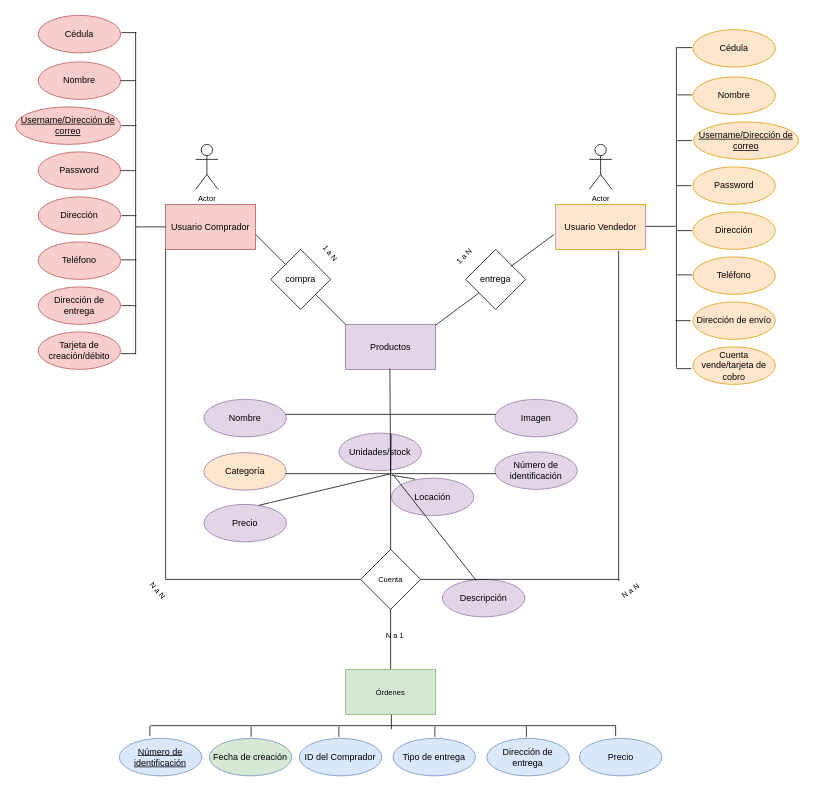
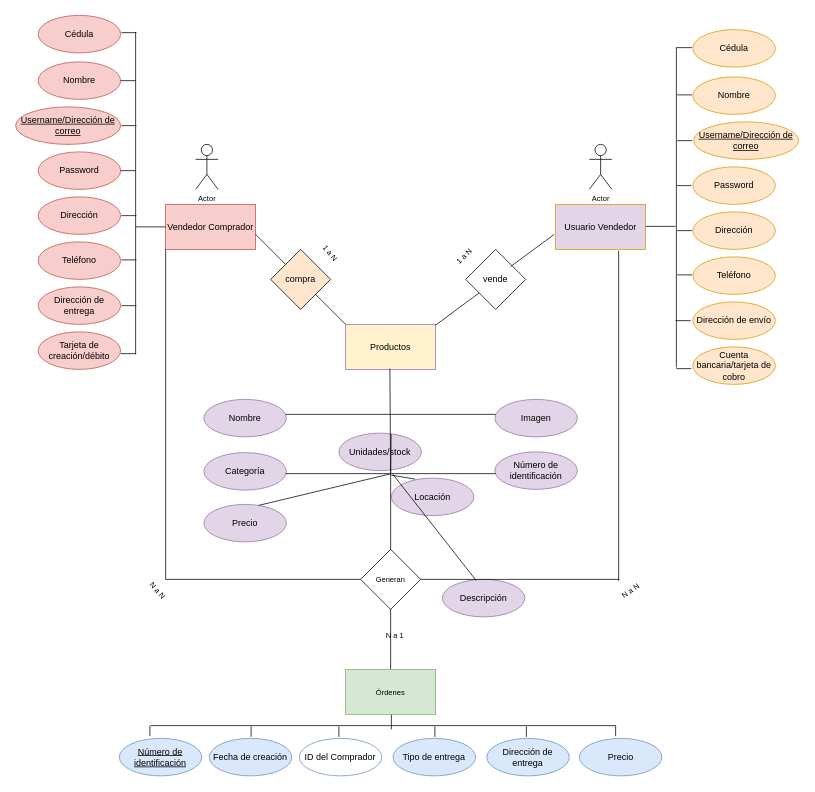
(210, 227) -> (210, 227)
(600, 227) -> (600, 227)
(300, 279) -> (300, 279)
(495, 279) -> (495, 279)
(390, 347) -> (390, 347)
(734, 366) -> (734, 366)
(245, 471) -> (245, 471)
(390, 579) -> (390, 579)
(250, 757) -> (250, 757)
(340, 757) -> (340, 757)
